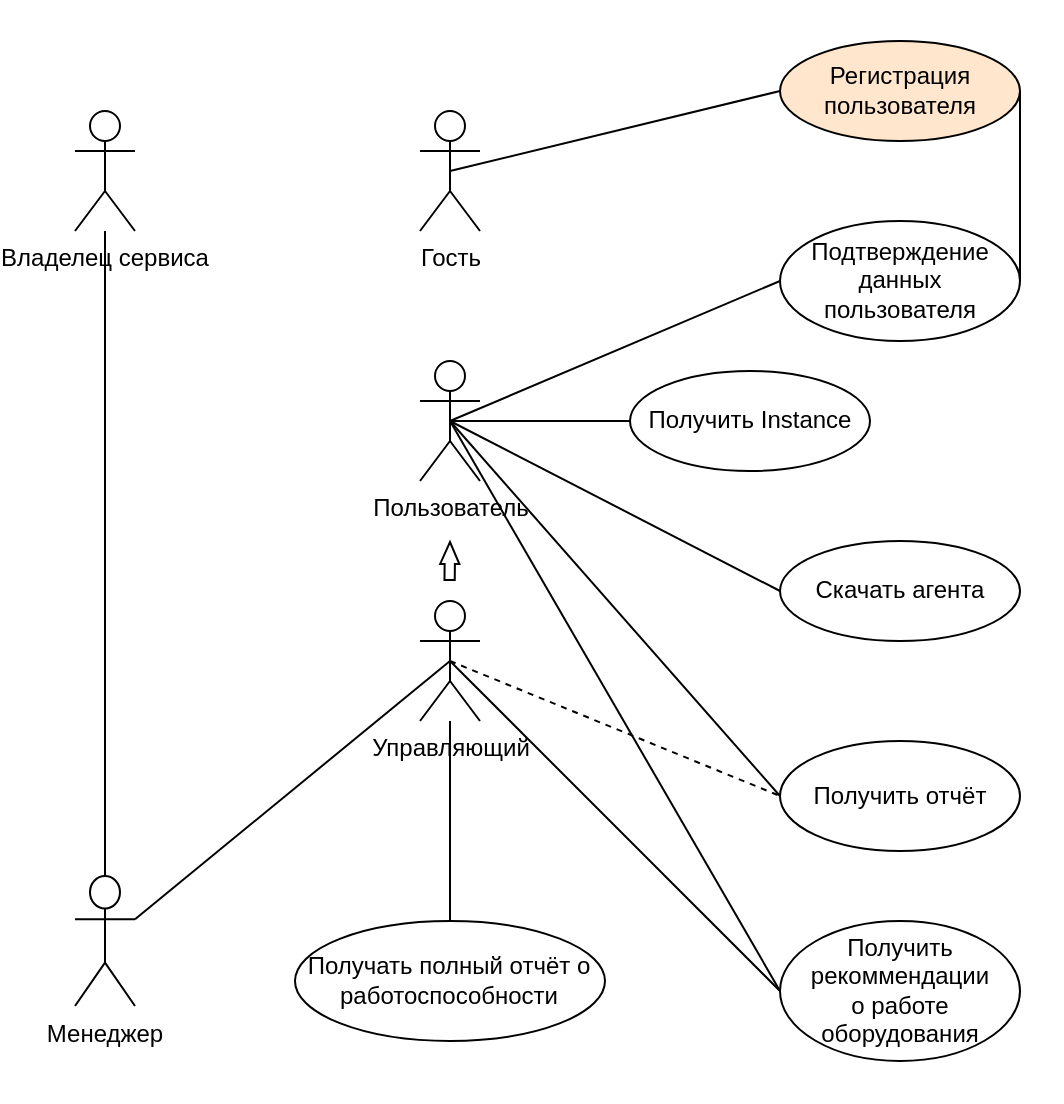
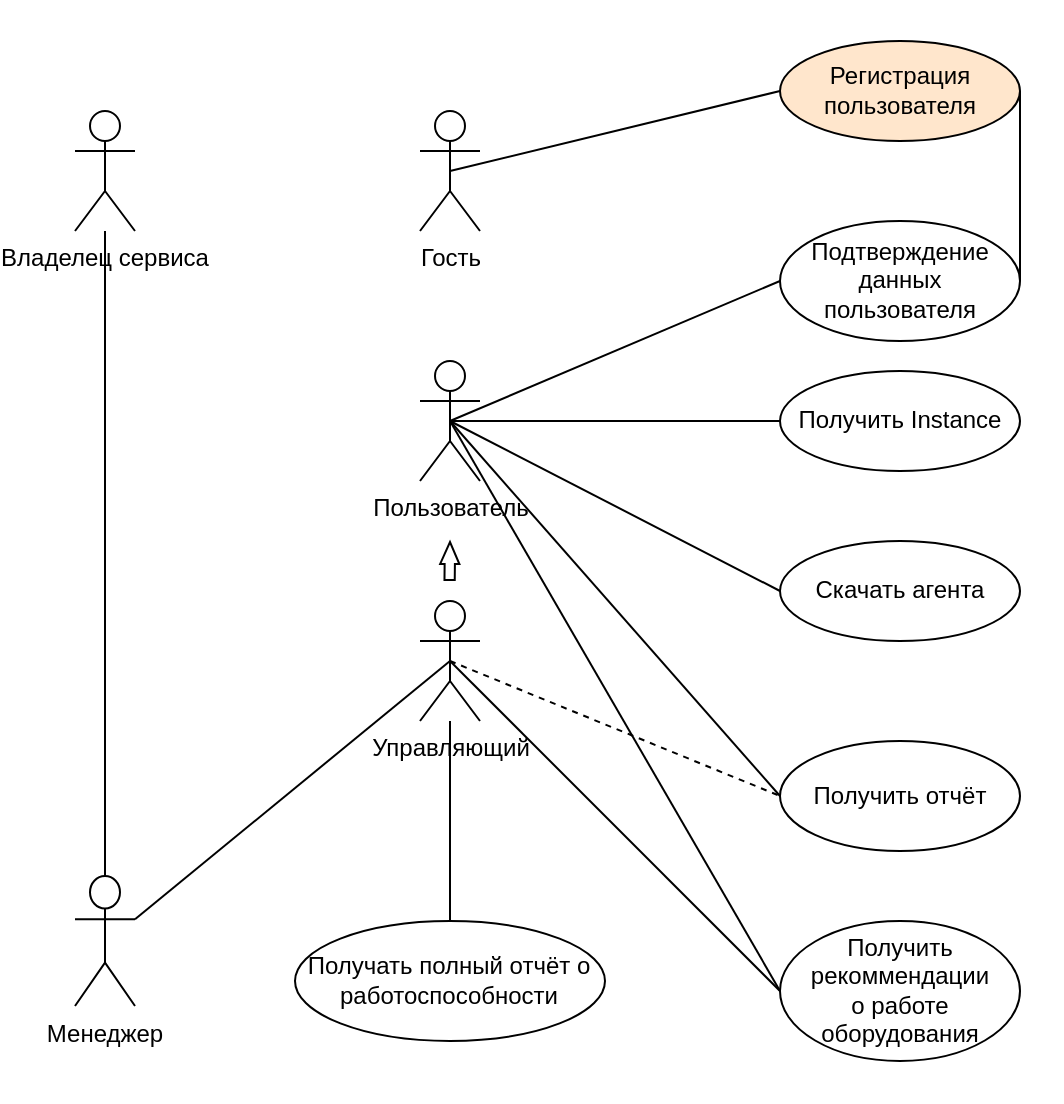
(750, 421) -> (900, 421)
